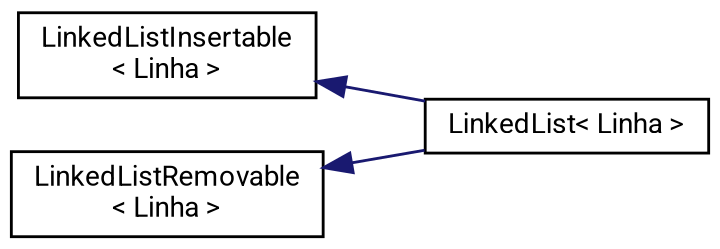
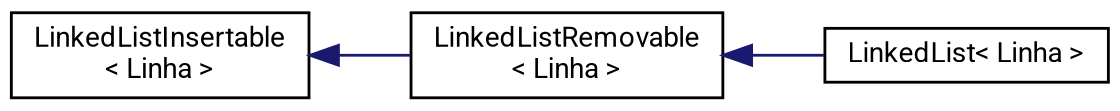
(385, 94) -> (375, 55)
